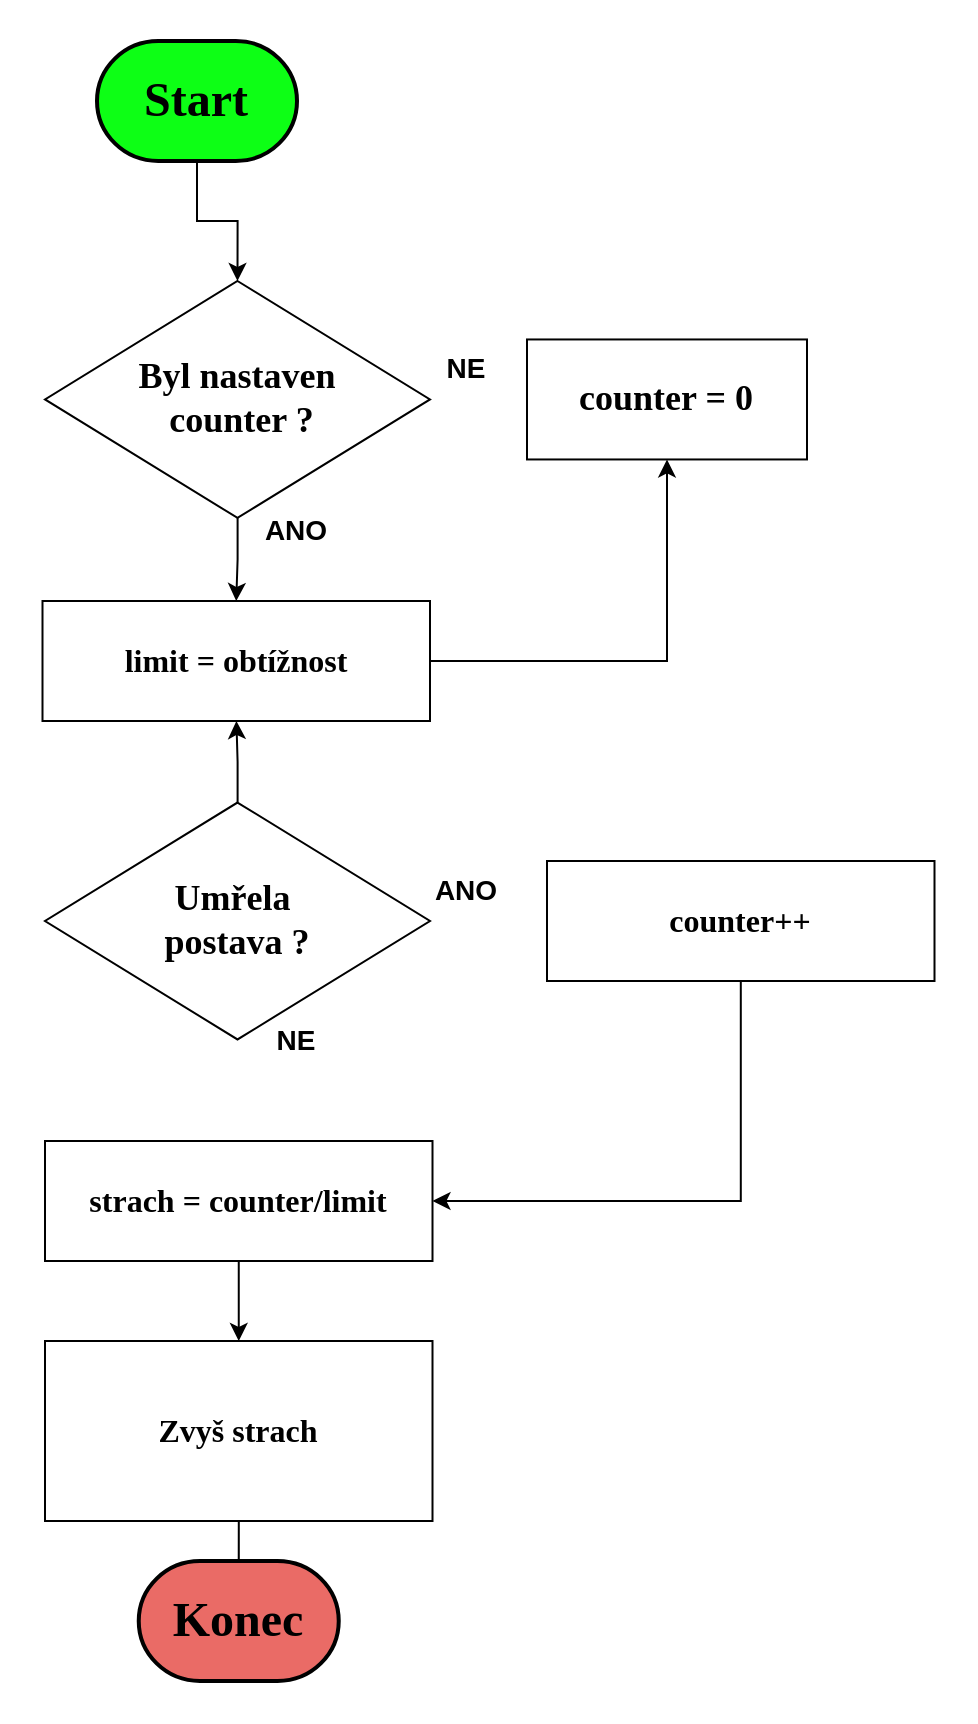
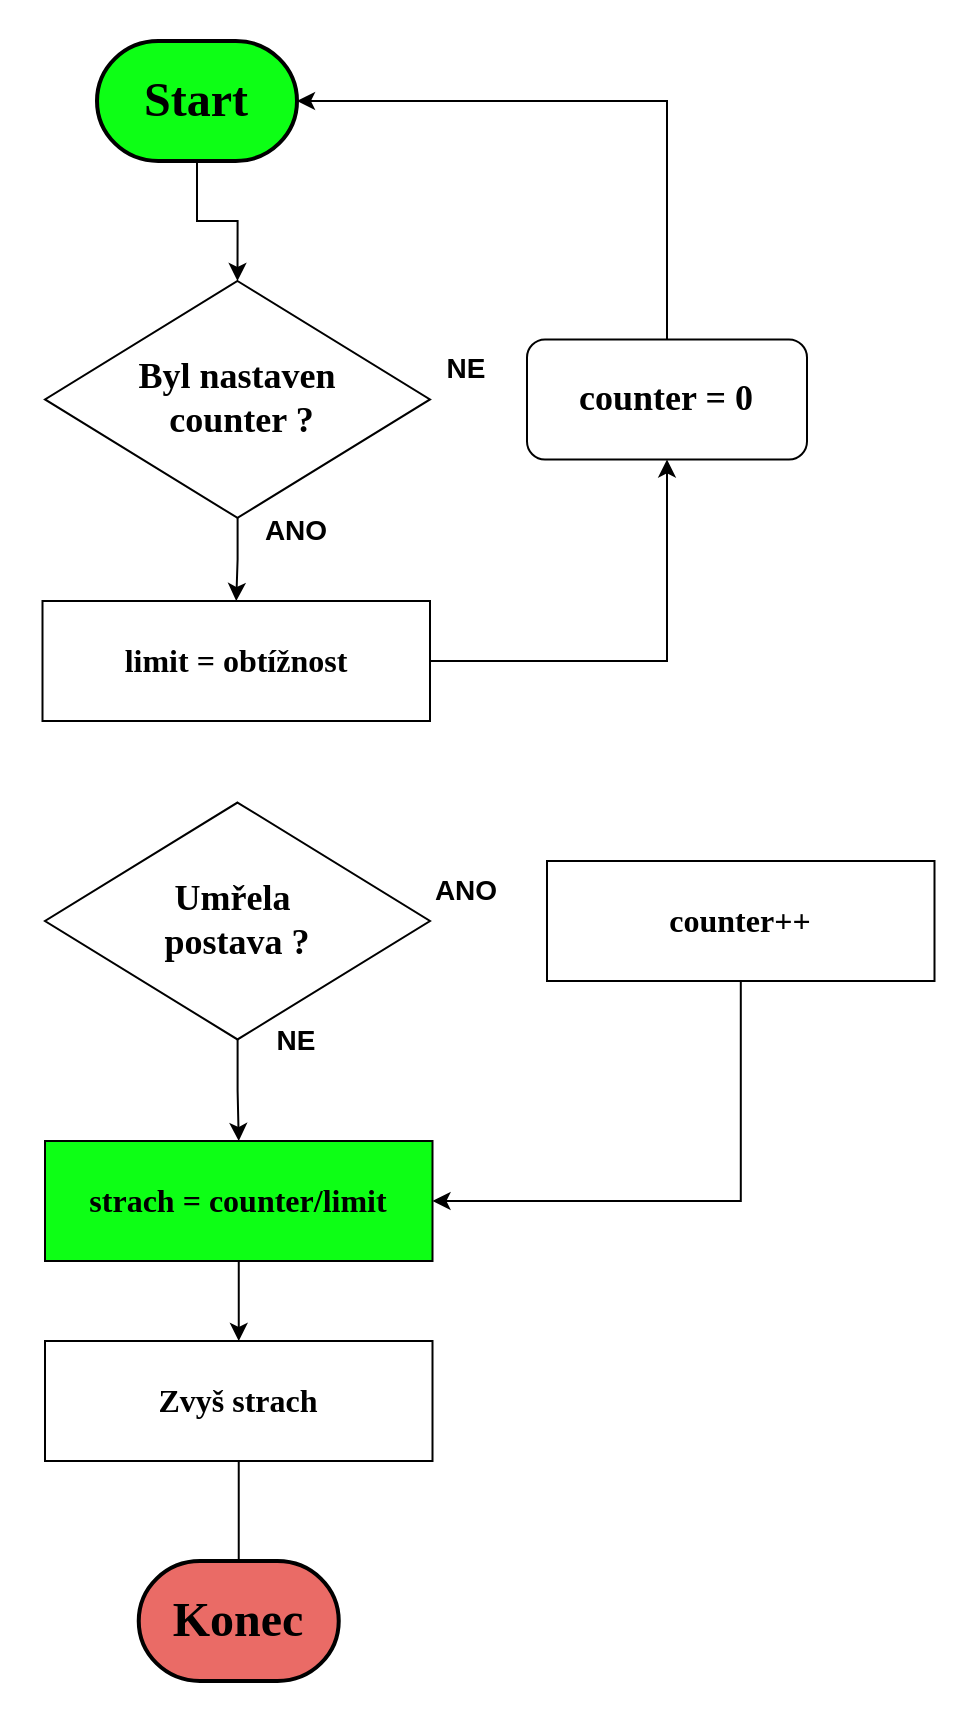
none -> (608, 101)
(667, 399) -> (667, 399)
(238, 768) -> (238, 1083)
(239, 1201) -> (239, 1201)
(239, 1431) -> (239, 1401)
